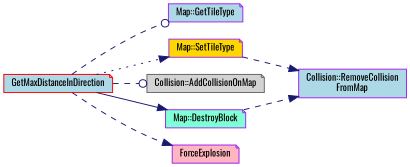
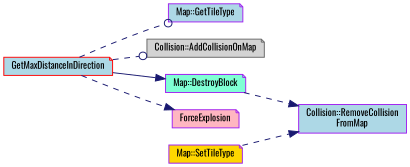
(128, 67) -> none
